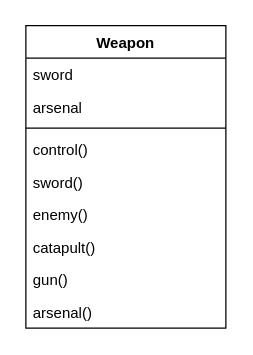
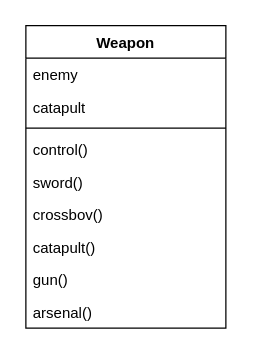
(54, 76) -> (54, 76)
(61, 108) -> (65, 108)
(63, 216) -> (75, 216)
